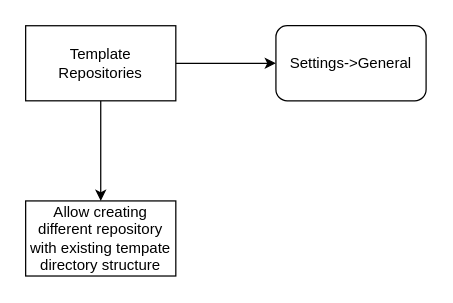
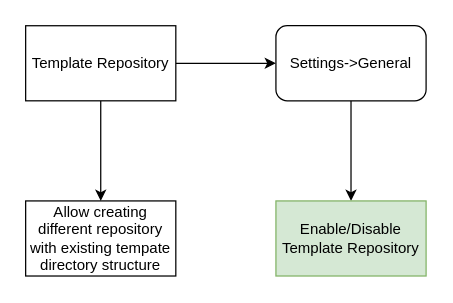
(101, 63) -> (101, 63)
none -> (351, 147)
none -> (351, 238)
